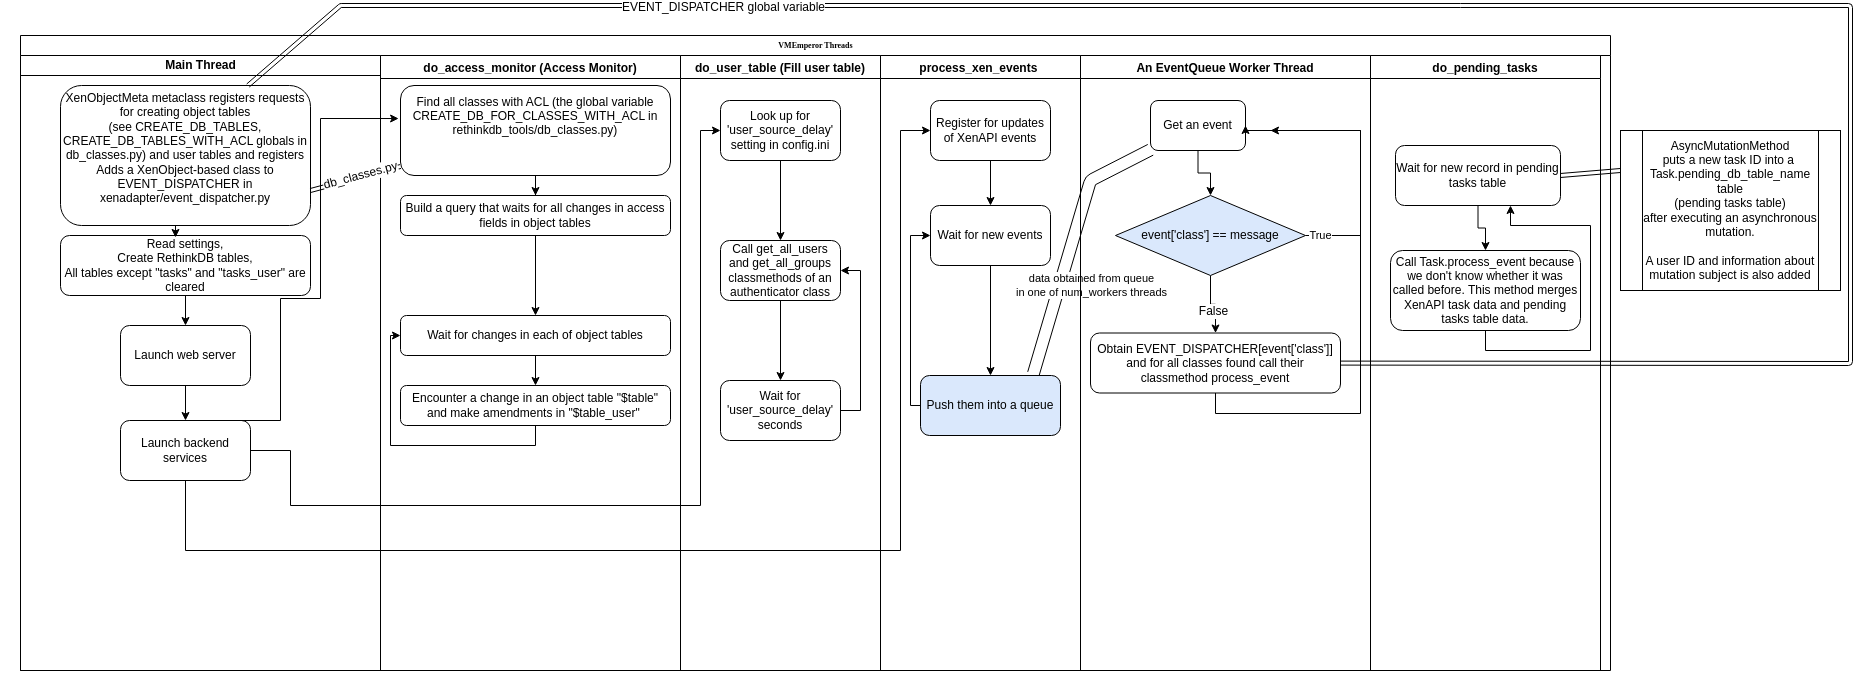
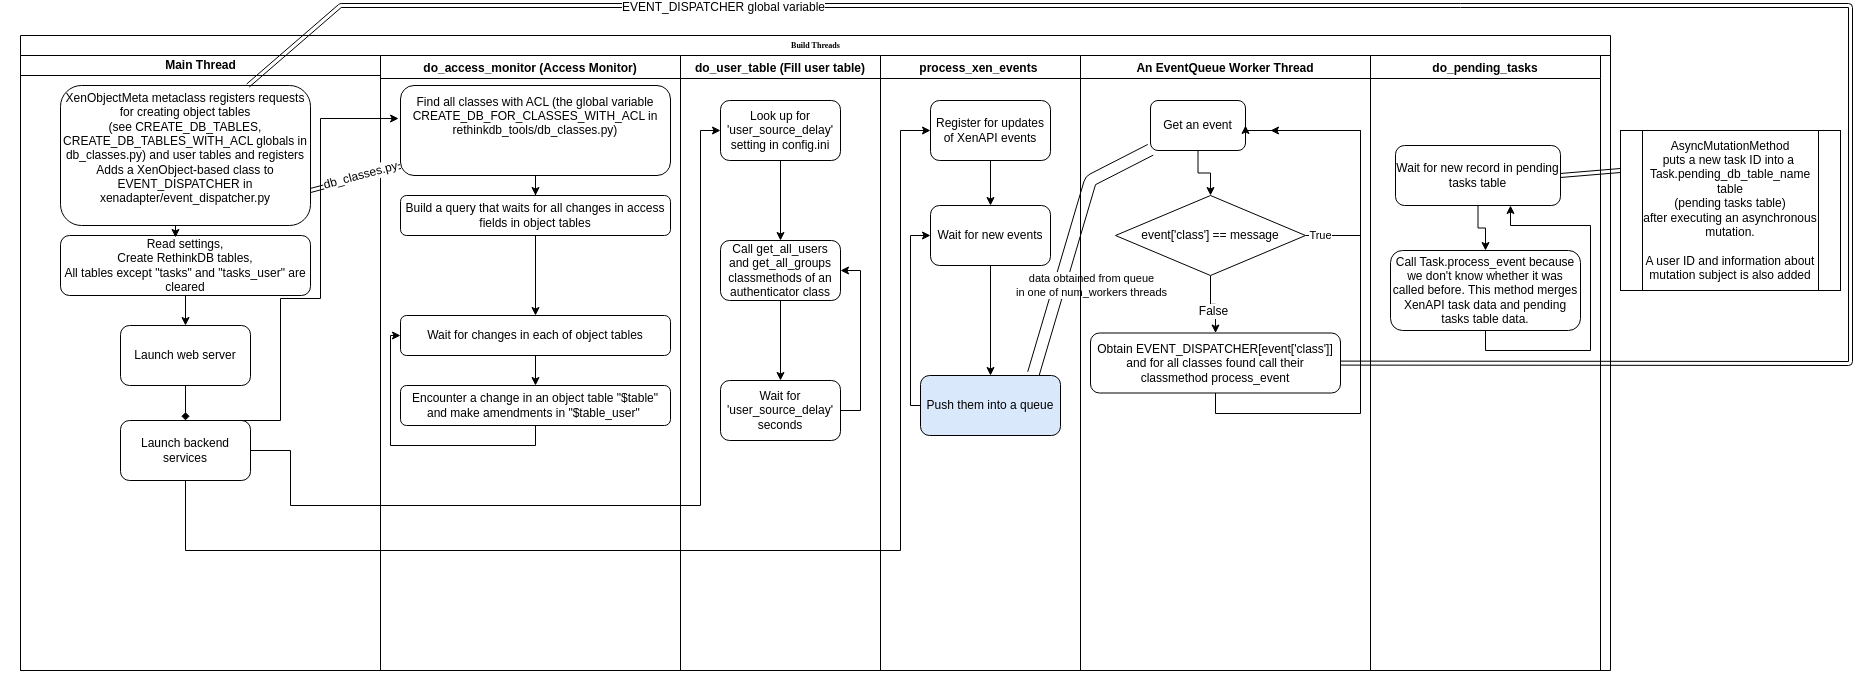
(816, 46) -> (816, 46)
(1211, 236) -> (1211, 236)
(186, 412) -> (186, 411)
